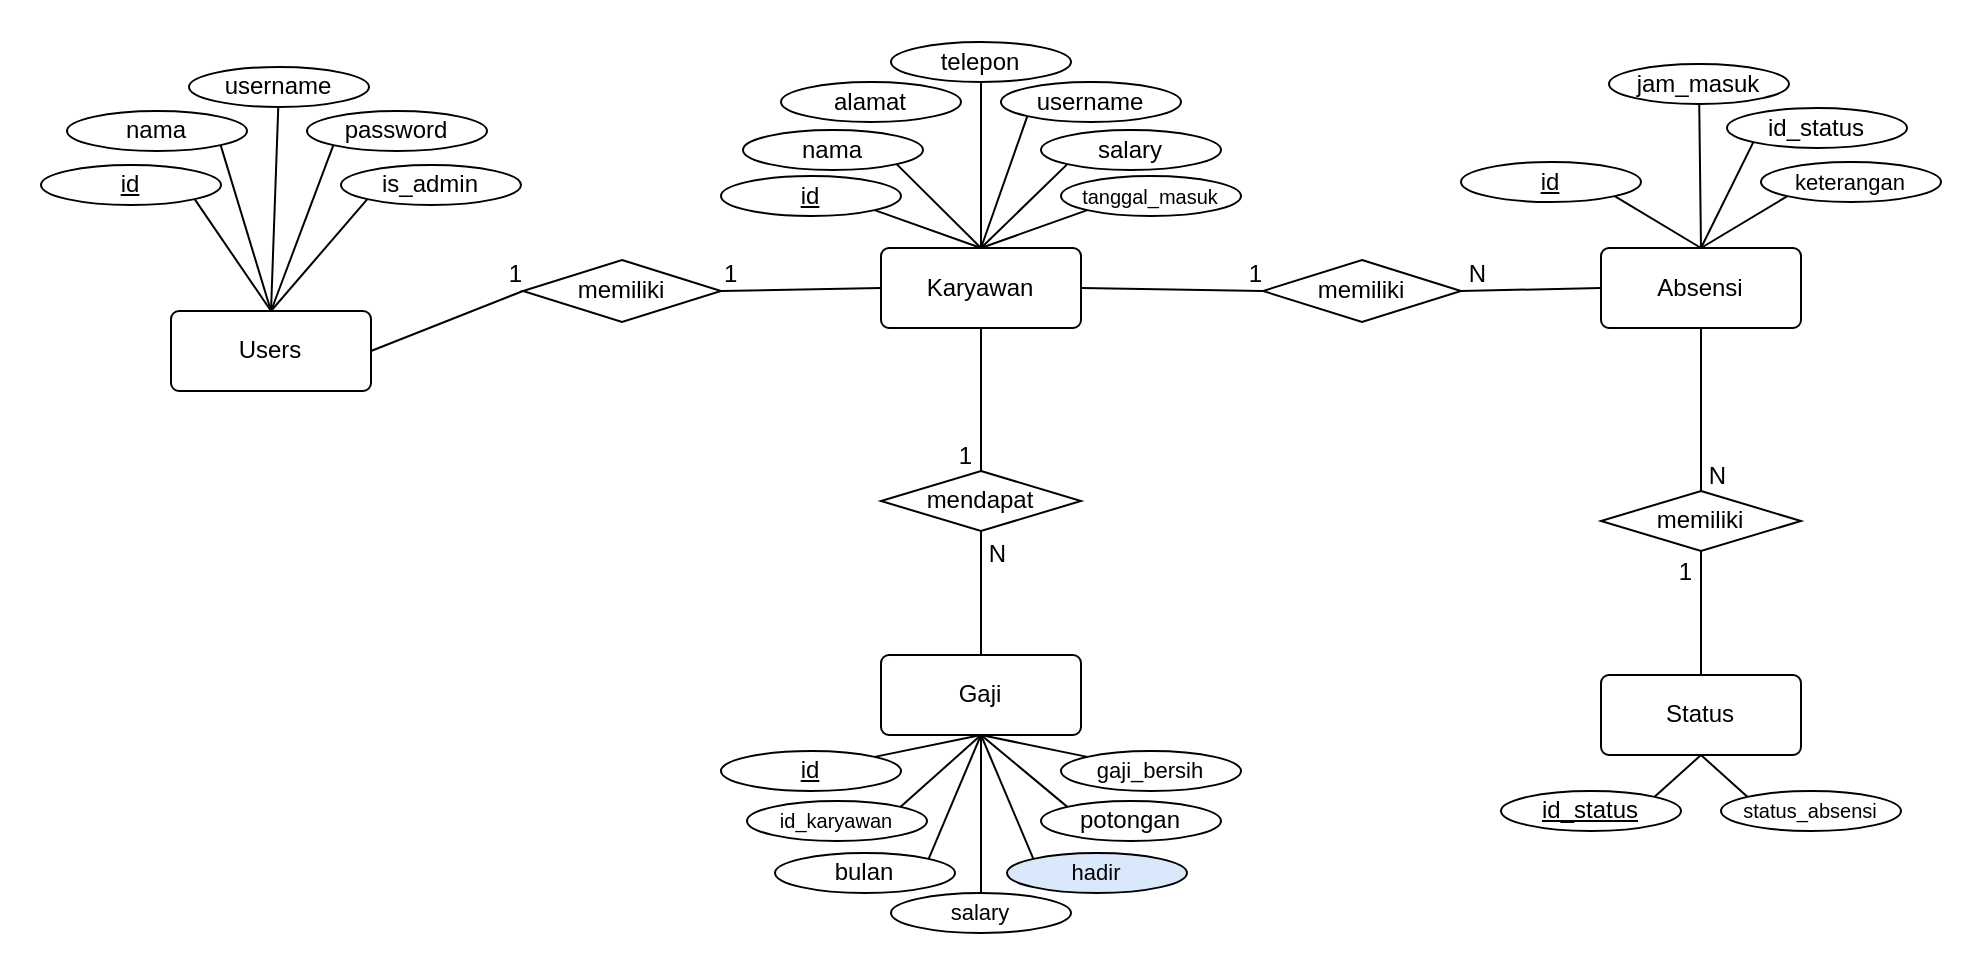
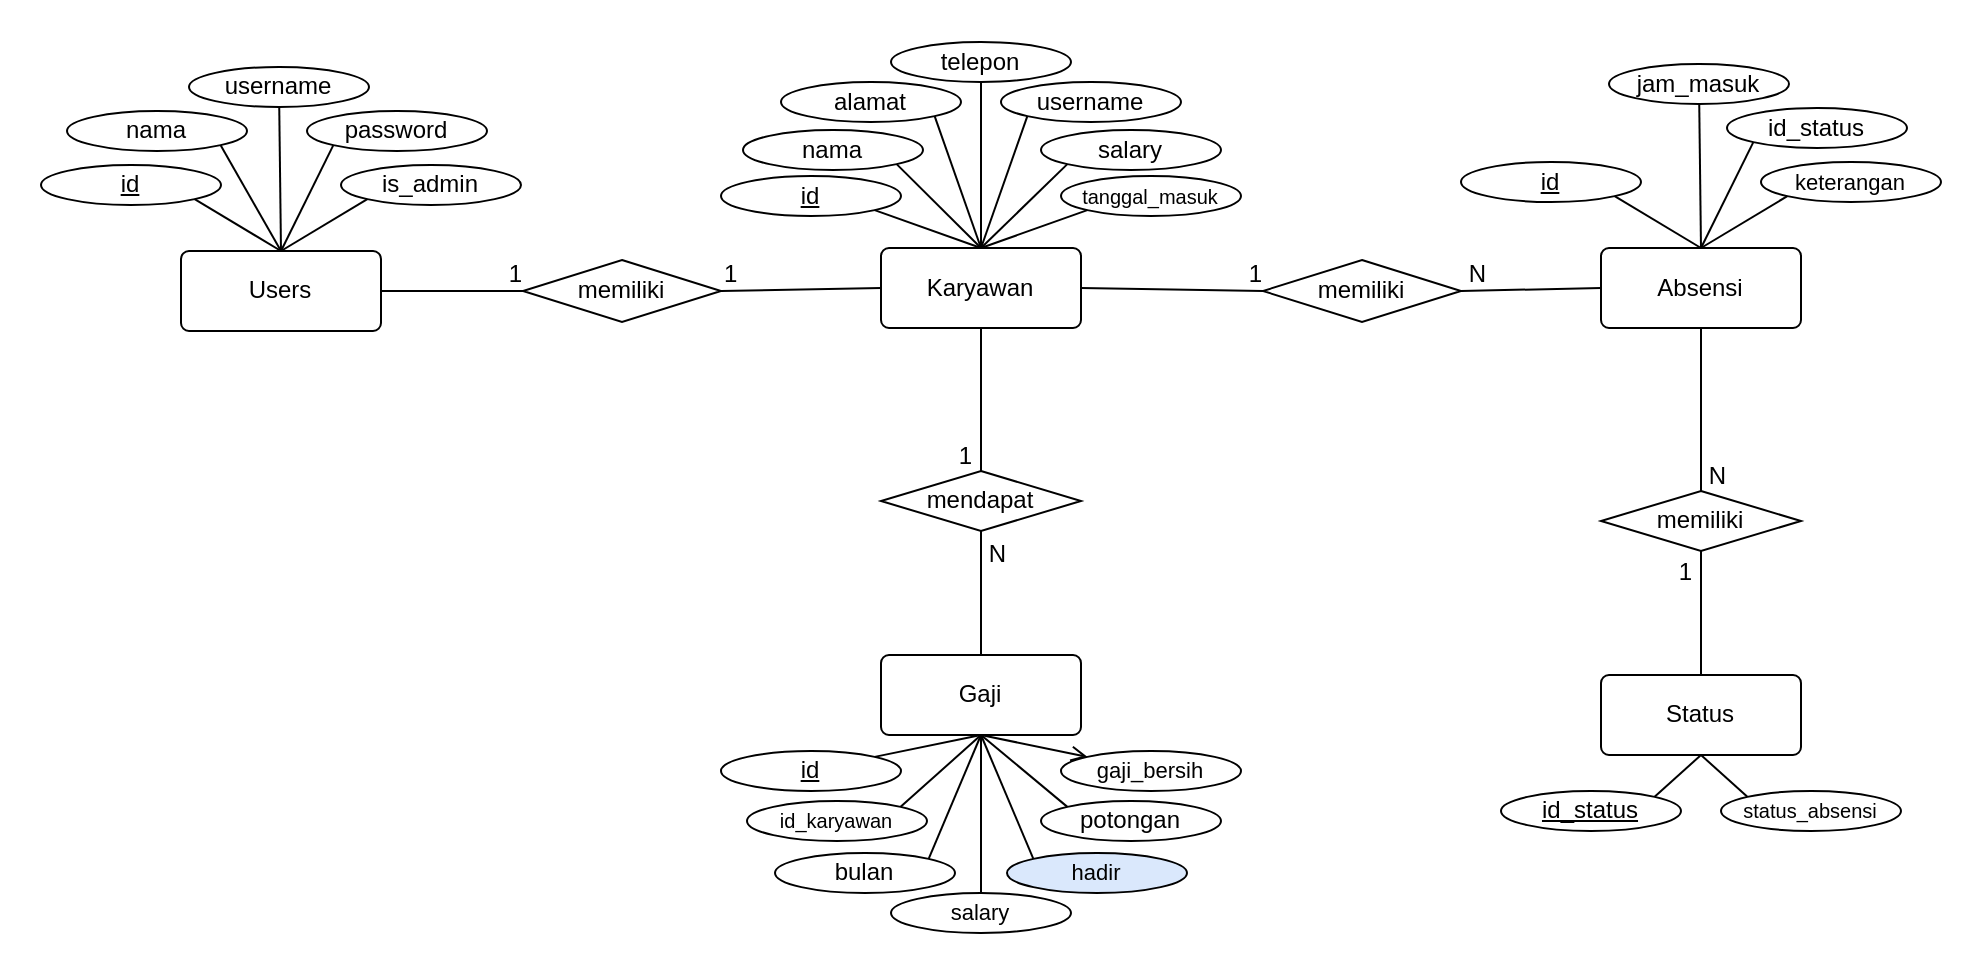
none -> (956, 178)
(271, 351) -> (281, 291)
(1080, 755) -> (1079, 755)
